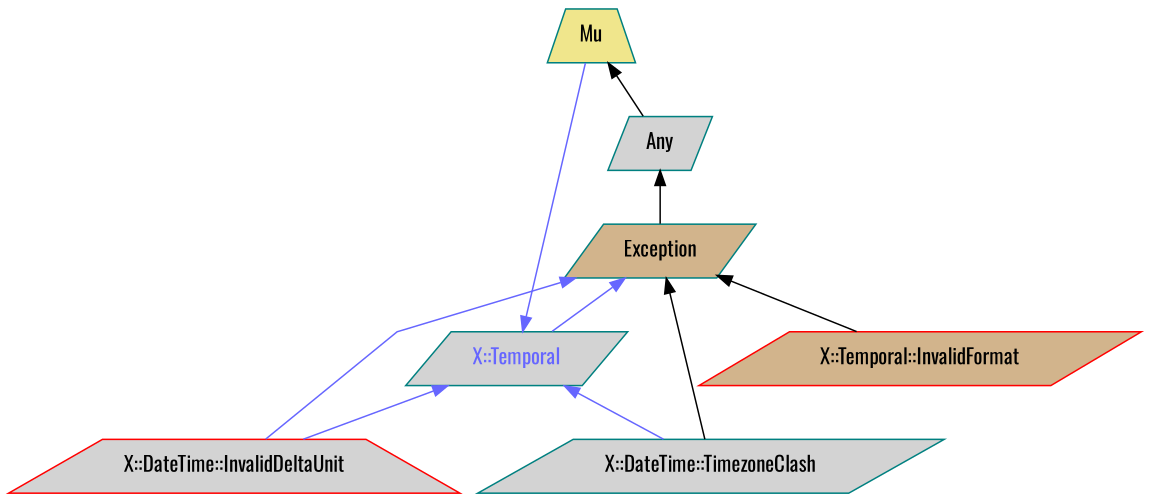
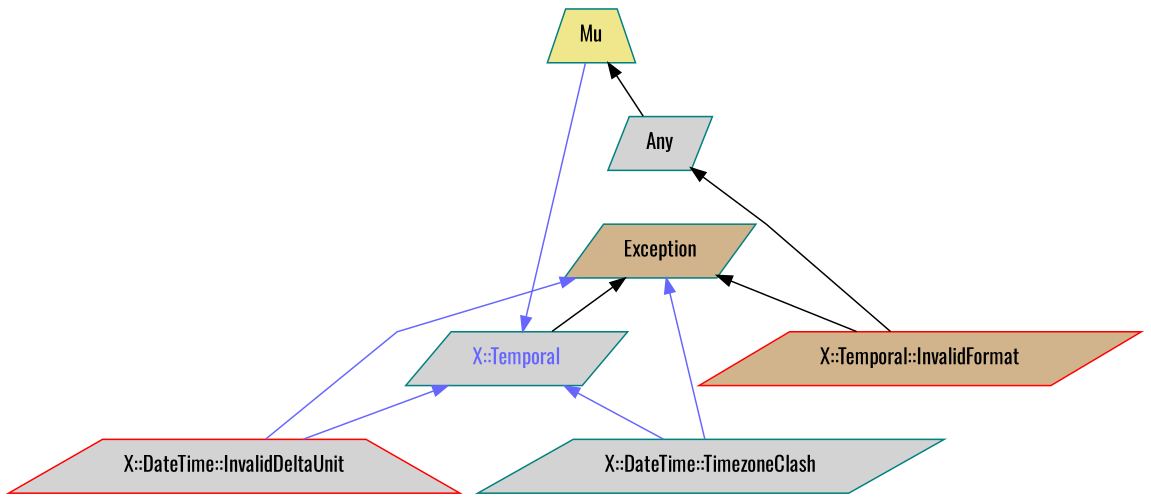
(660, 205) -> (799, 252)
(582, 309) -> (582, 309)
(687, 366) -> (687, 366)
